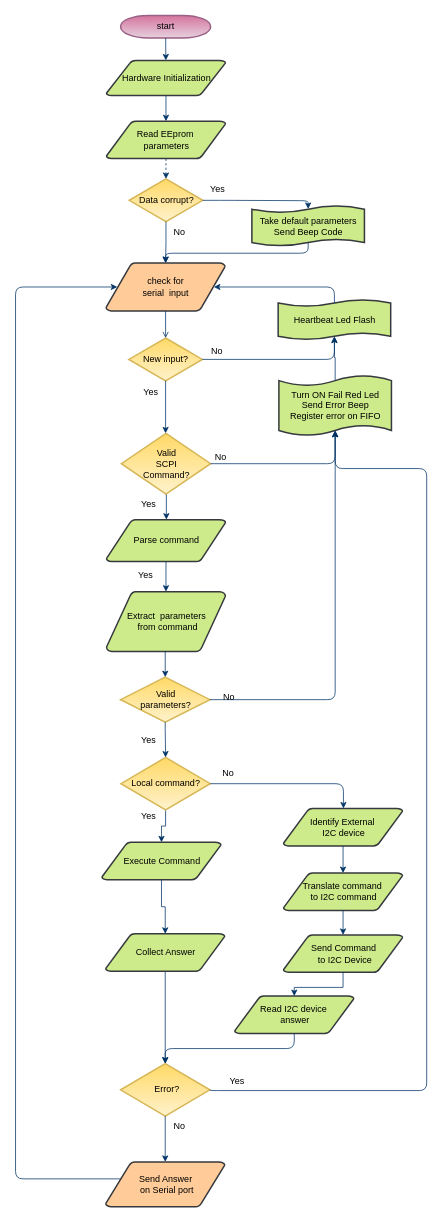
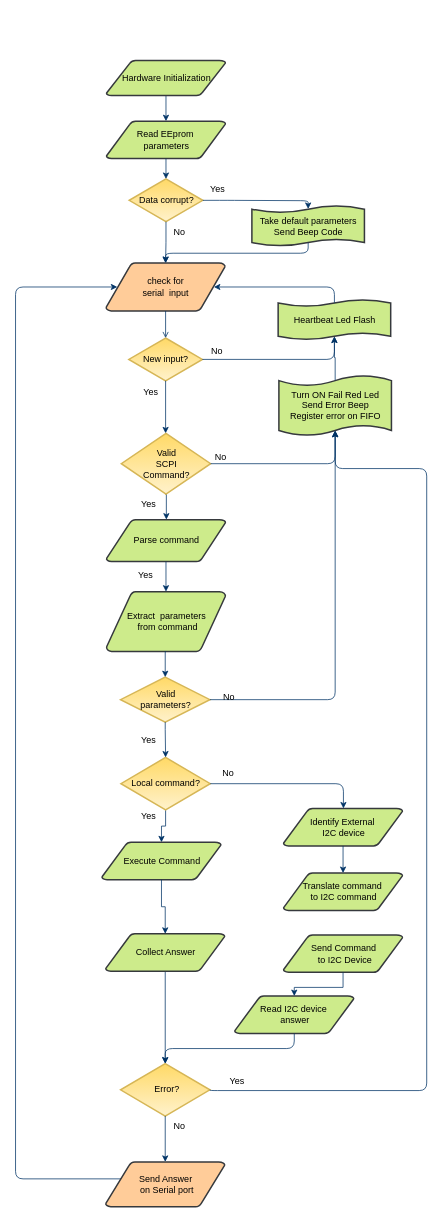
(165, 27) -> none
(166, 46) -> none
(166, 166) -> (166, 166)
(343, 928) -> none
